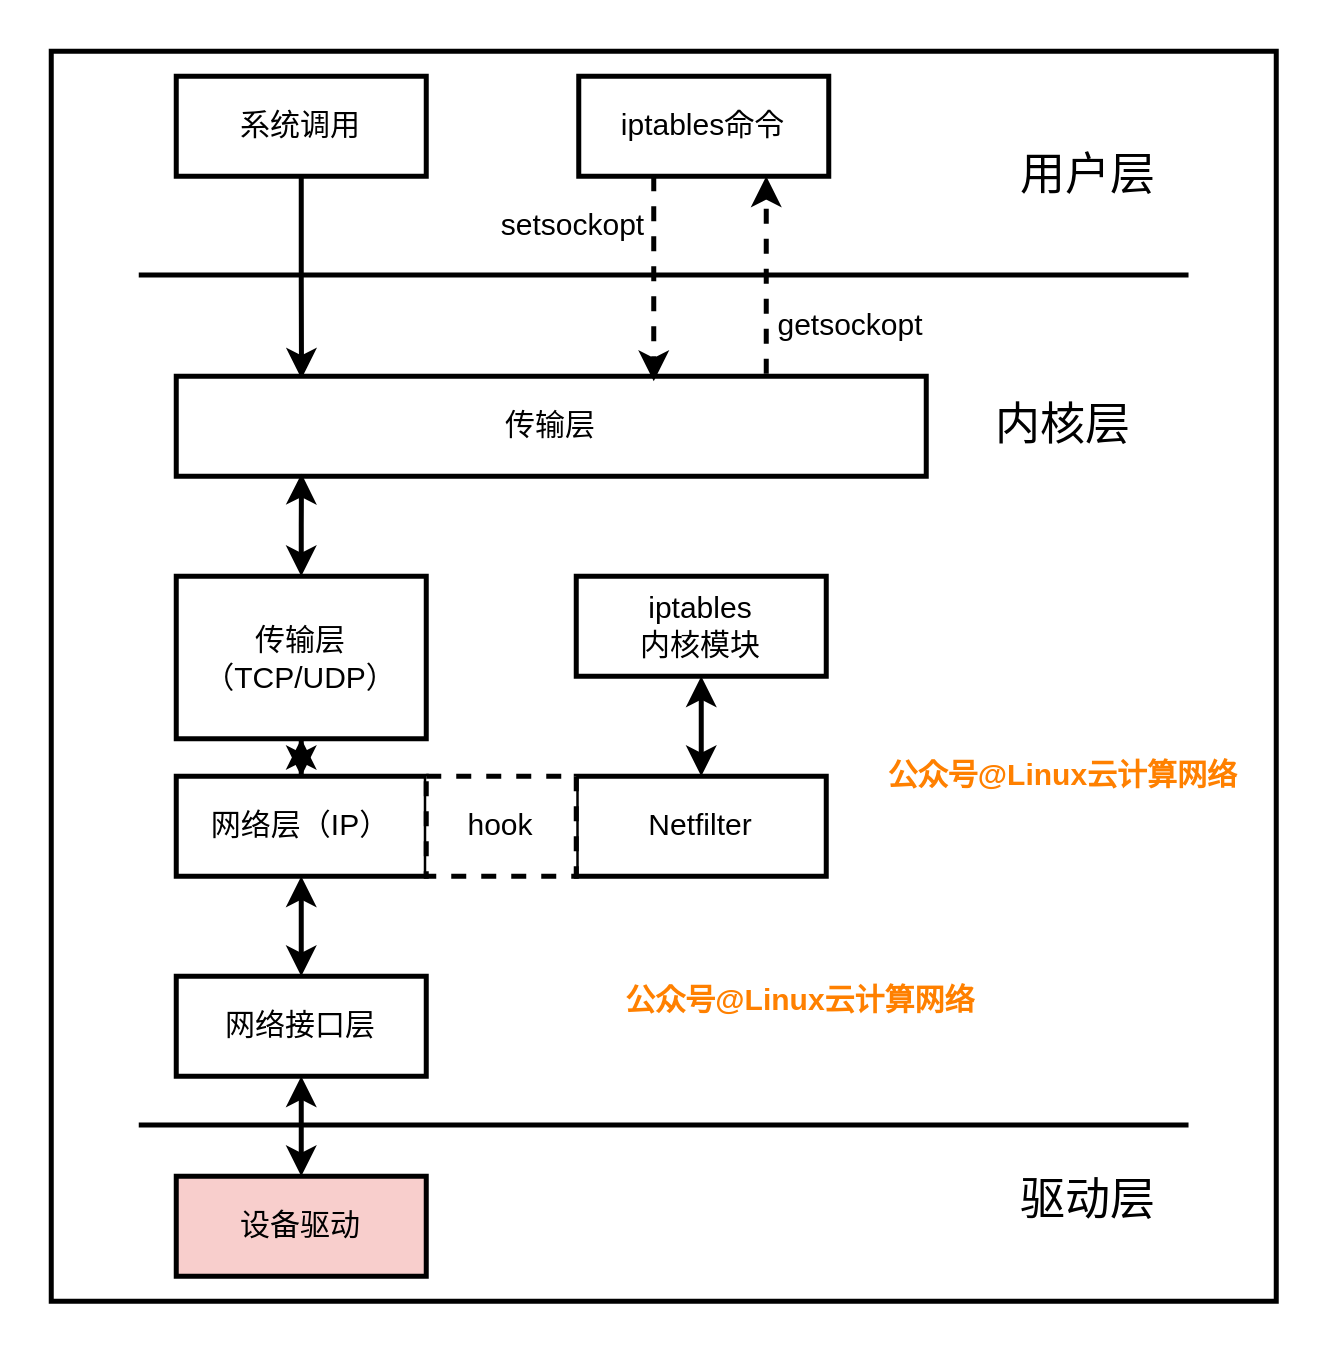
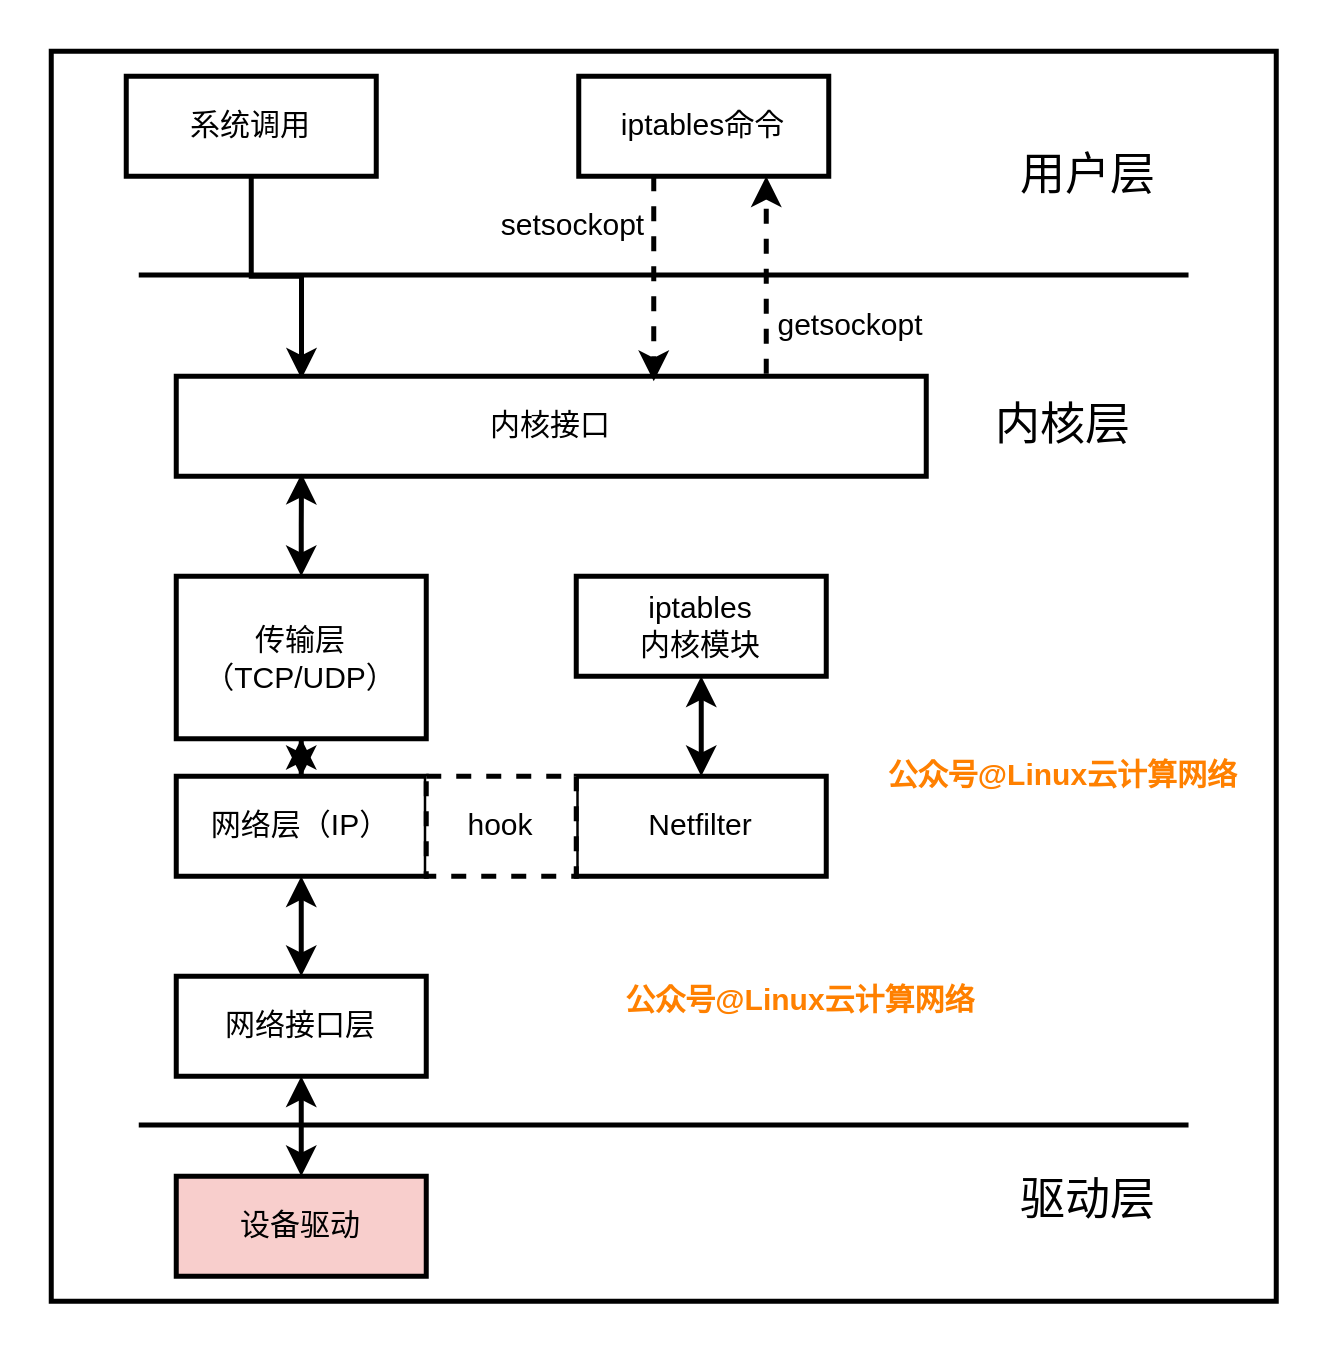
(301, 126) -> (251, 126)
(551, 426) -> (551, 426)
